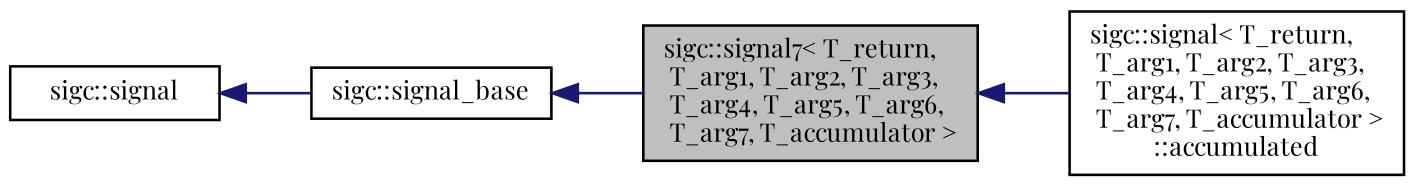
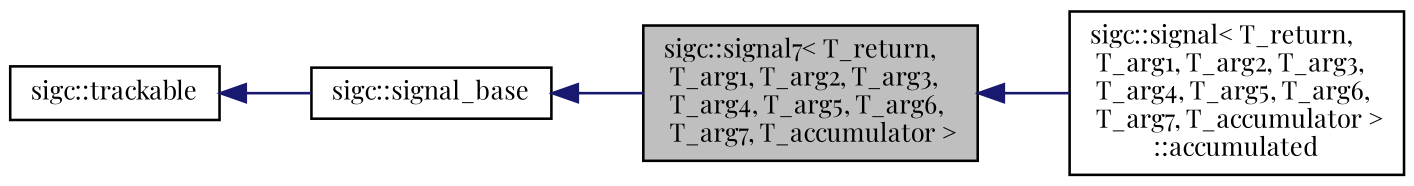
(115, 93) -> (115, 93)
